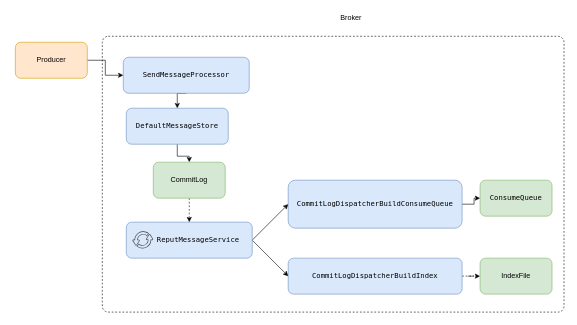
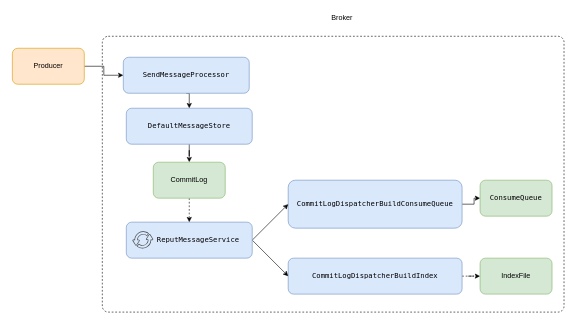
(351, 18) -> (342, 18)
(51, 60) -> (48, 66)
(177, 126) -> (189, 126)
